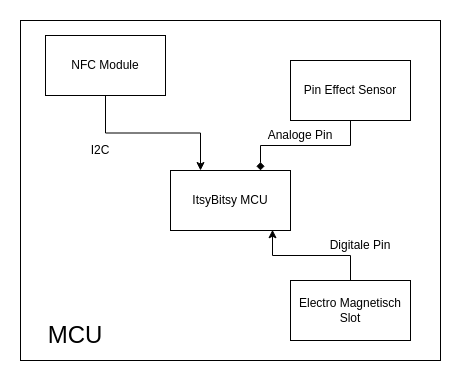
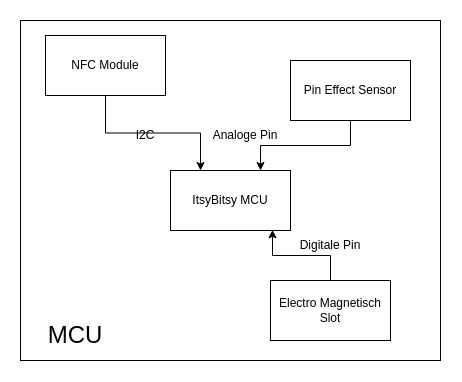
(301, 136) -> (246, 136)
(101, 151) -> (146, 136)
(261, 162) -> (261, 162)
(361, 246) -> (331, 246)
(351, 311) -> (331, 311)
